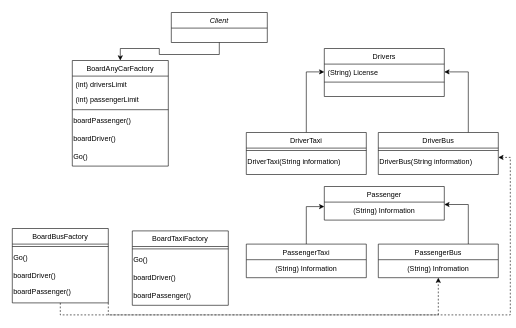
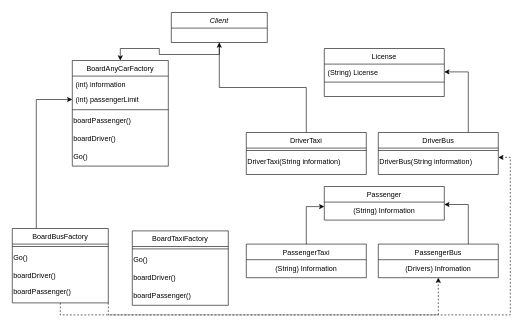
(384, 56) -> (384, 56)
(107, 84) -> (106, 84)
(306, 87) -> (248, 87)
none -> (51, 99)
(438, 269) -> (438, 269)
